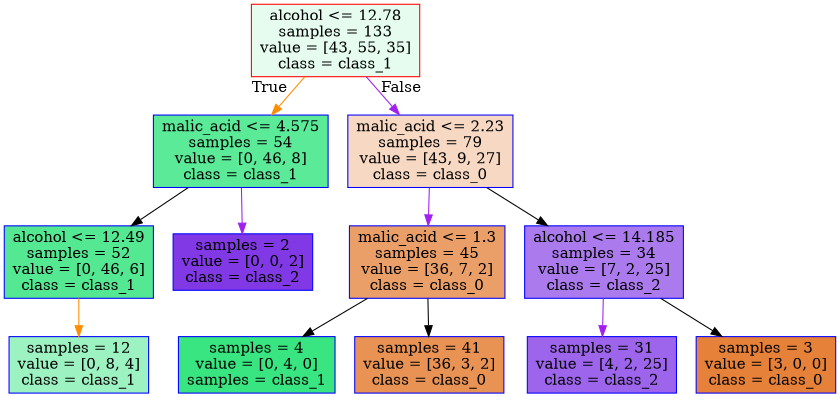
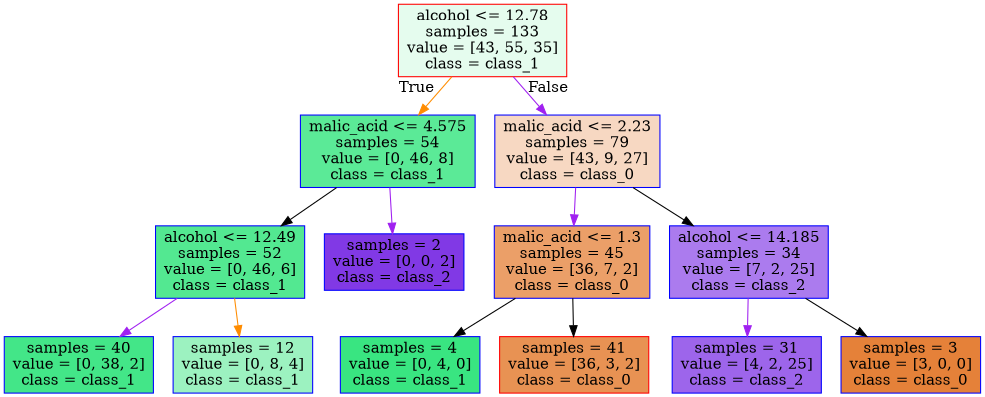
none -> (79, 365)
(257, 365) -> (410, 365)
(429, 365) -> (574, 365)
